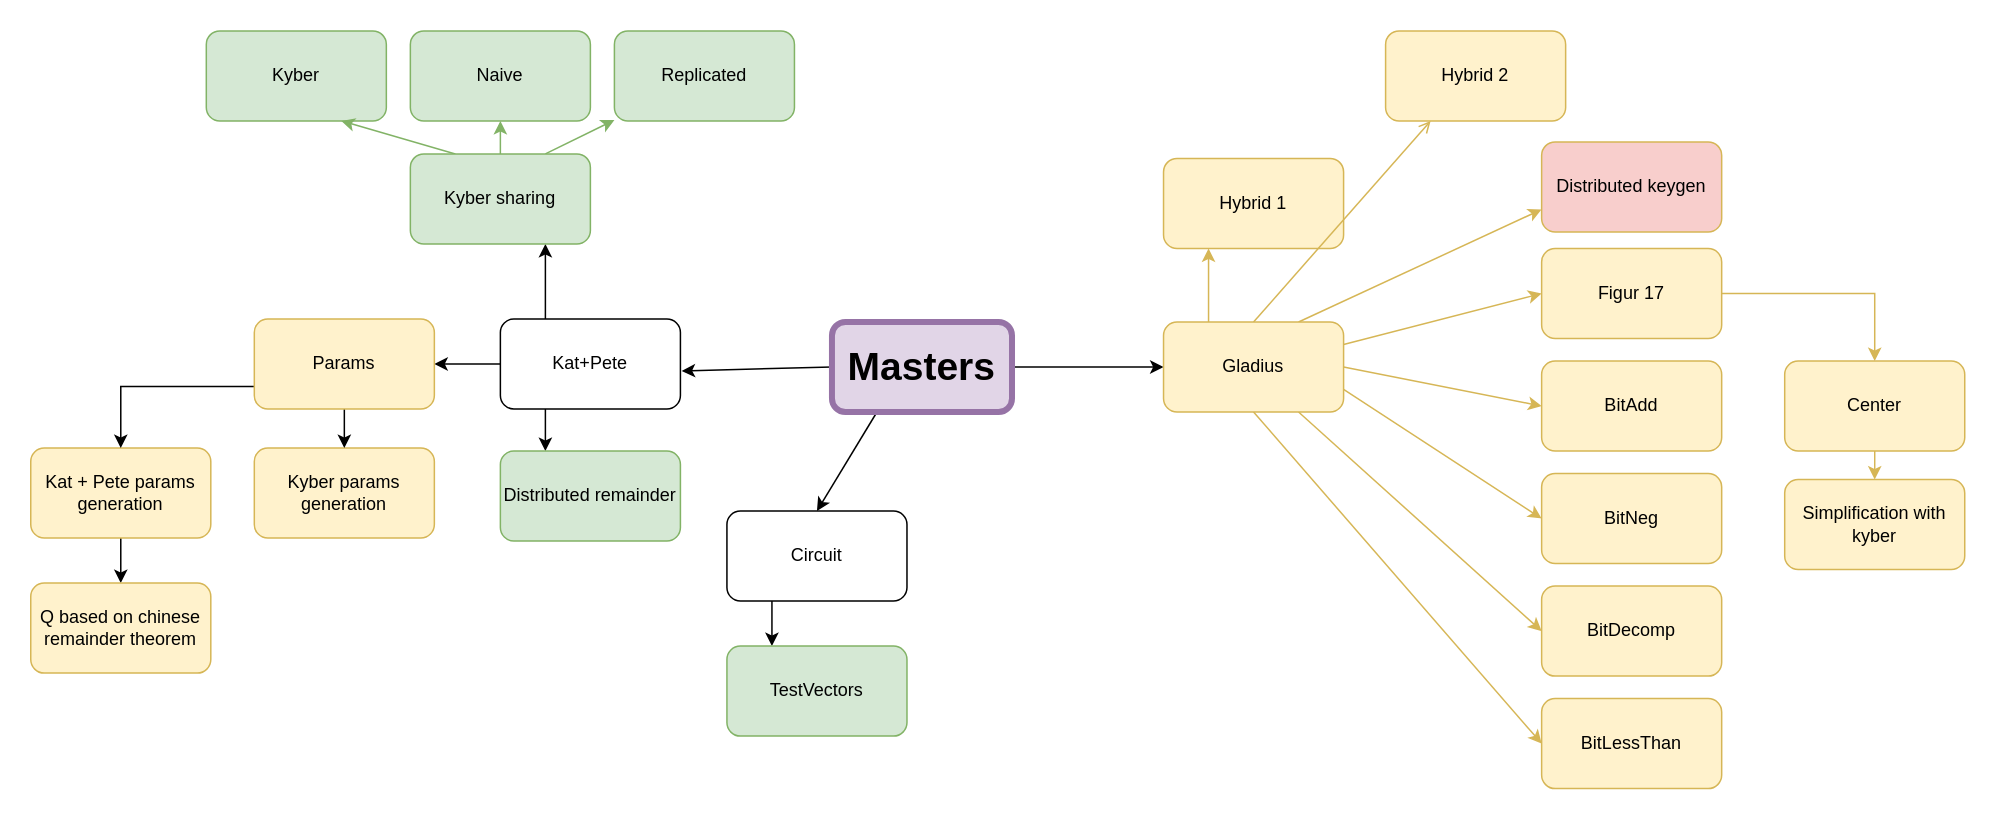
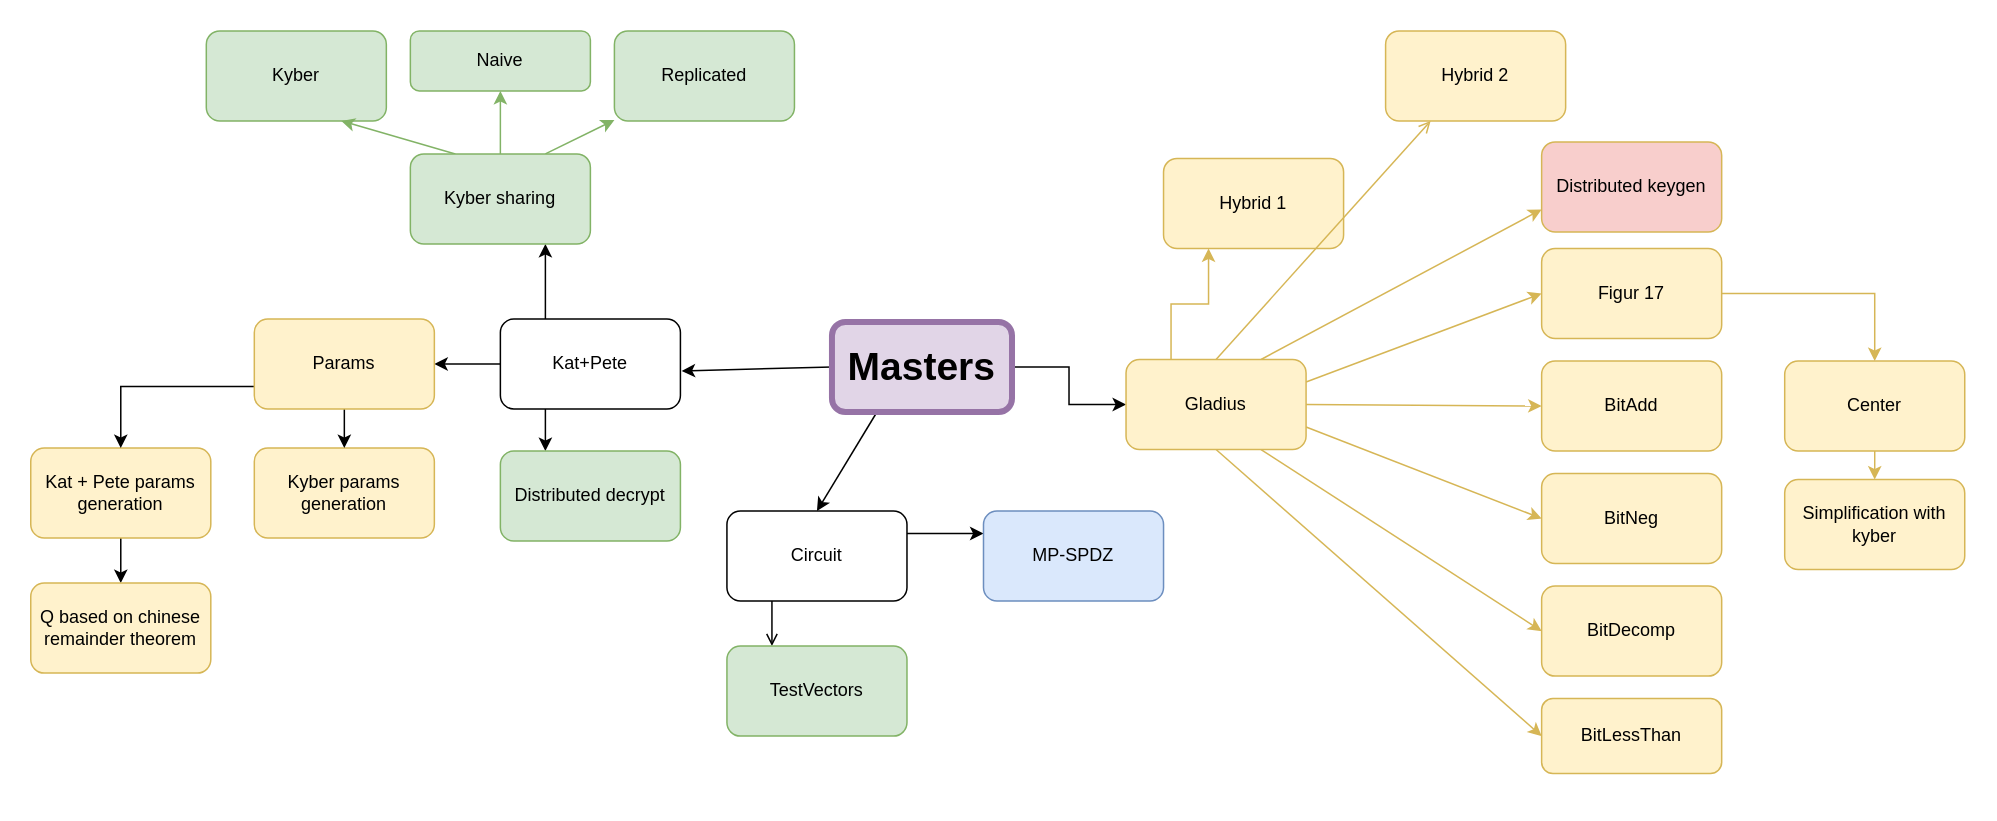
(500, 76) -> (500, 61)
(1253, 367) -> (1216, 404)
(590, 496) -> (590, 496)
none -> (940, 533)
none -> (1073, 556)
(772, 634) -> (772, 636)
(1631, 743) -> (1631, 736)
